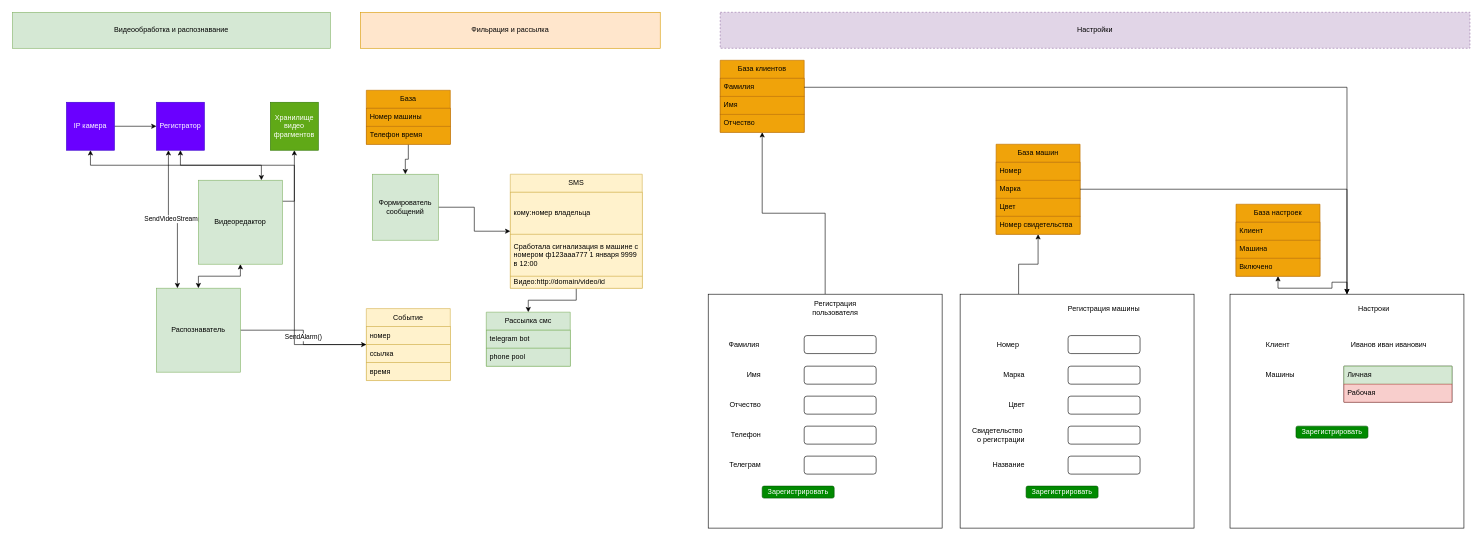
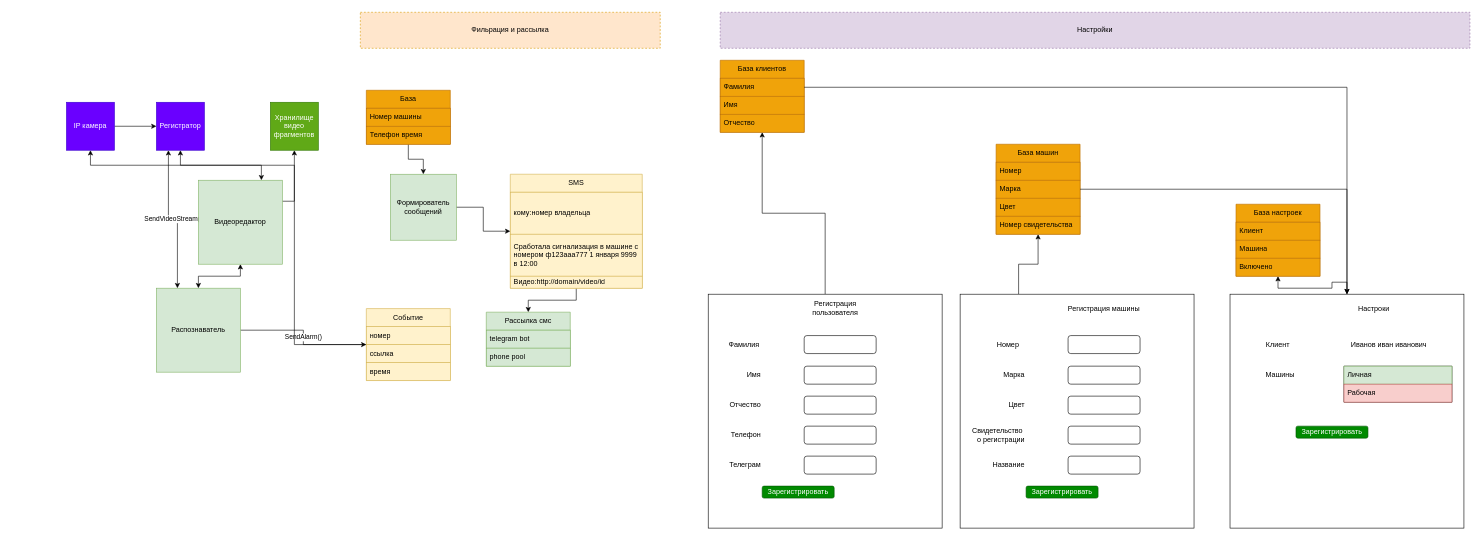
(171, 30) -> none
(510, 30) -> (510, 30)
(405, 207) -> (423, 207)
